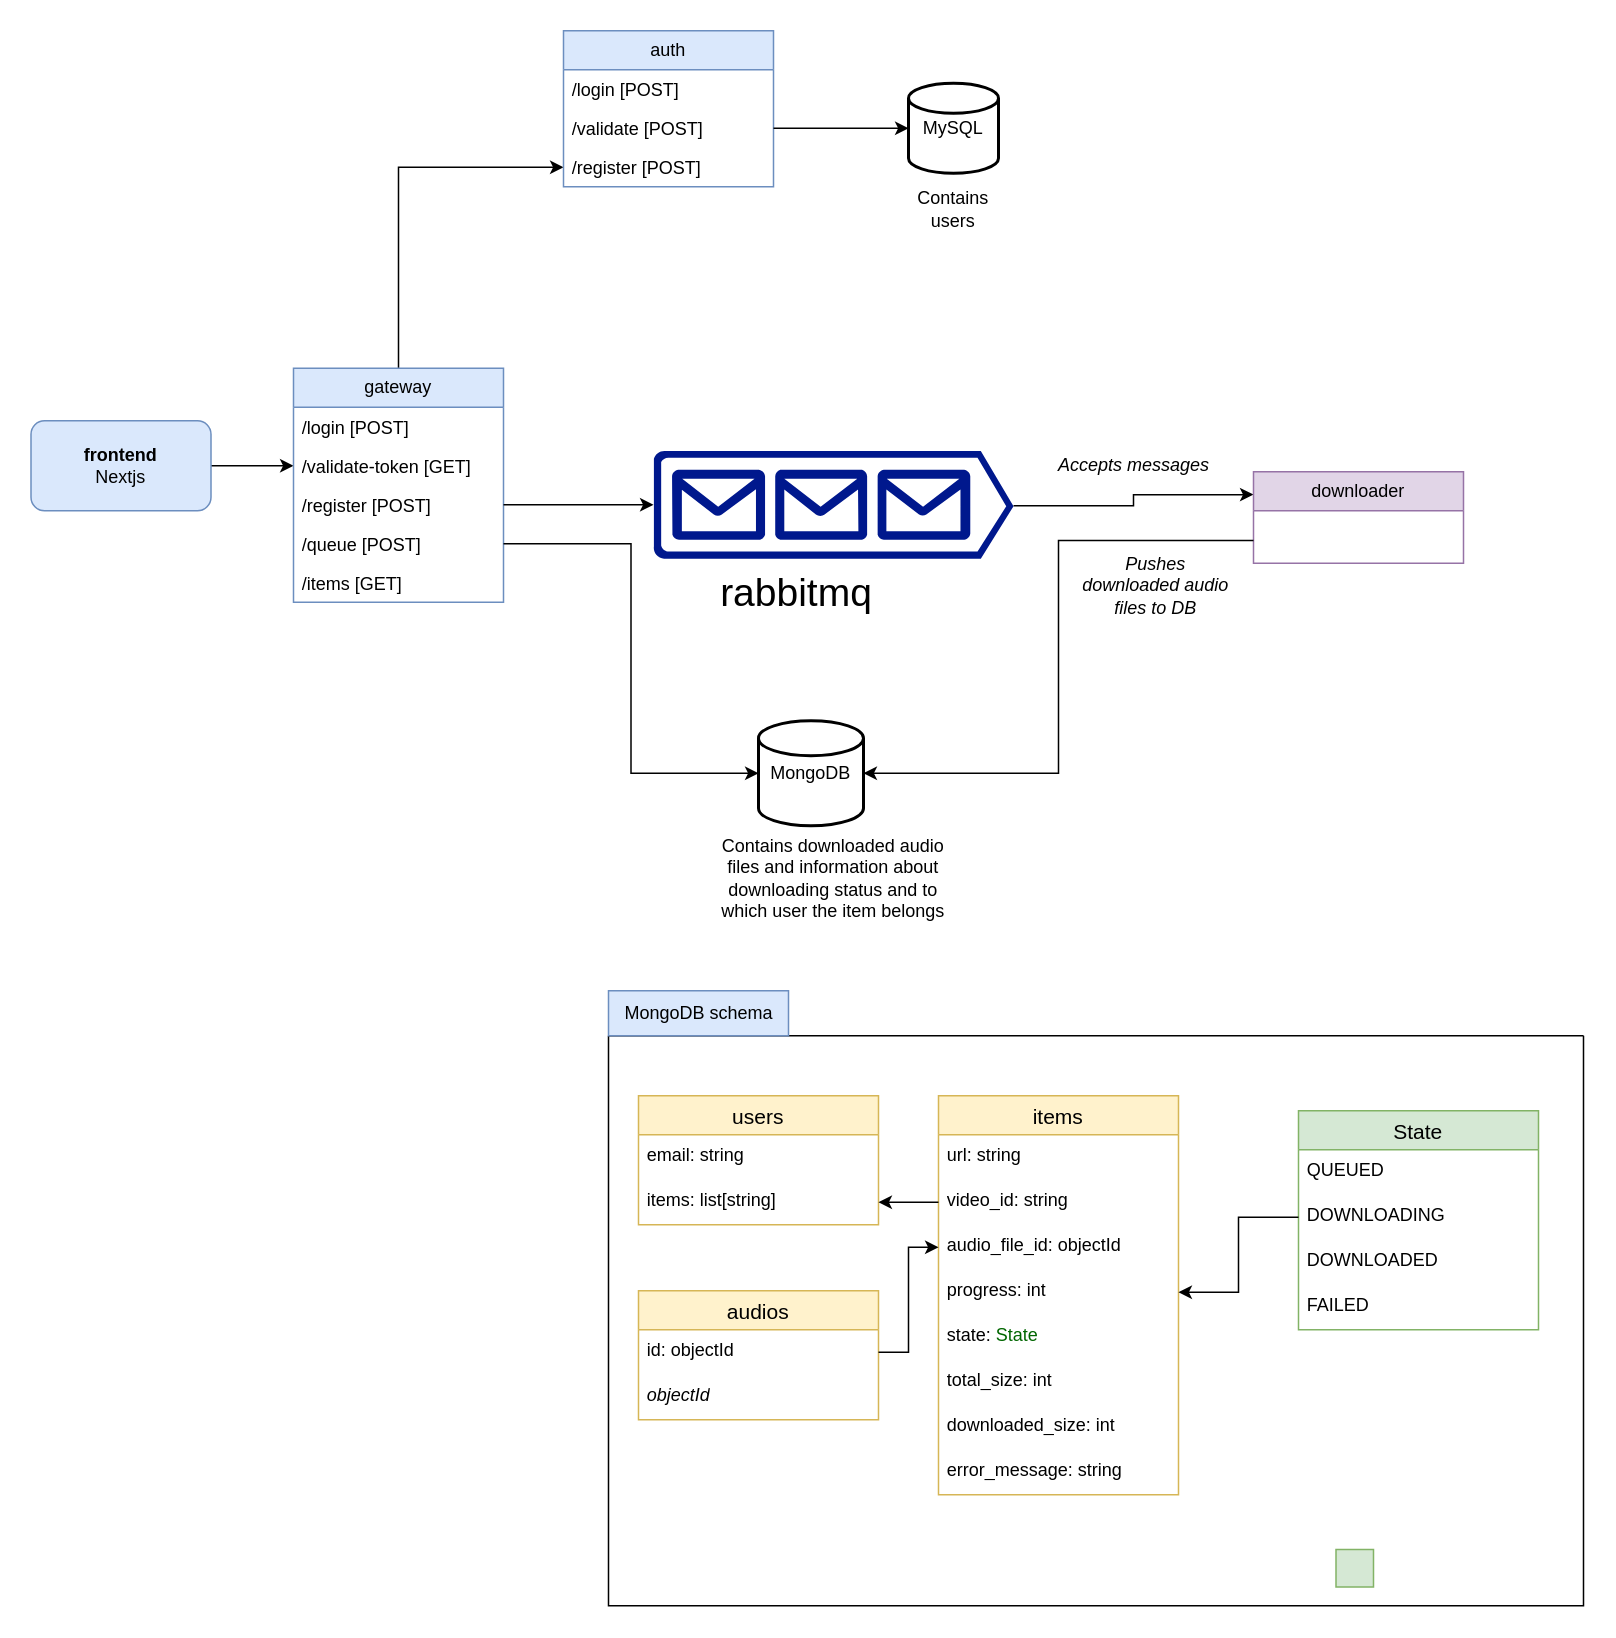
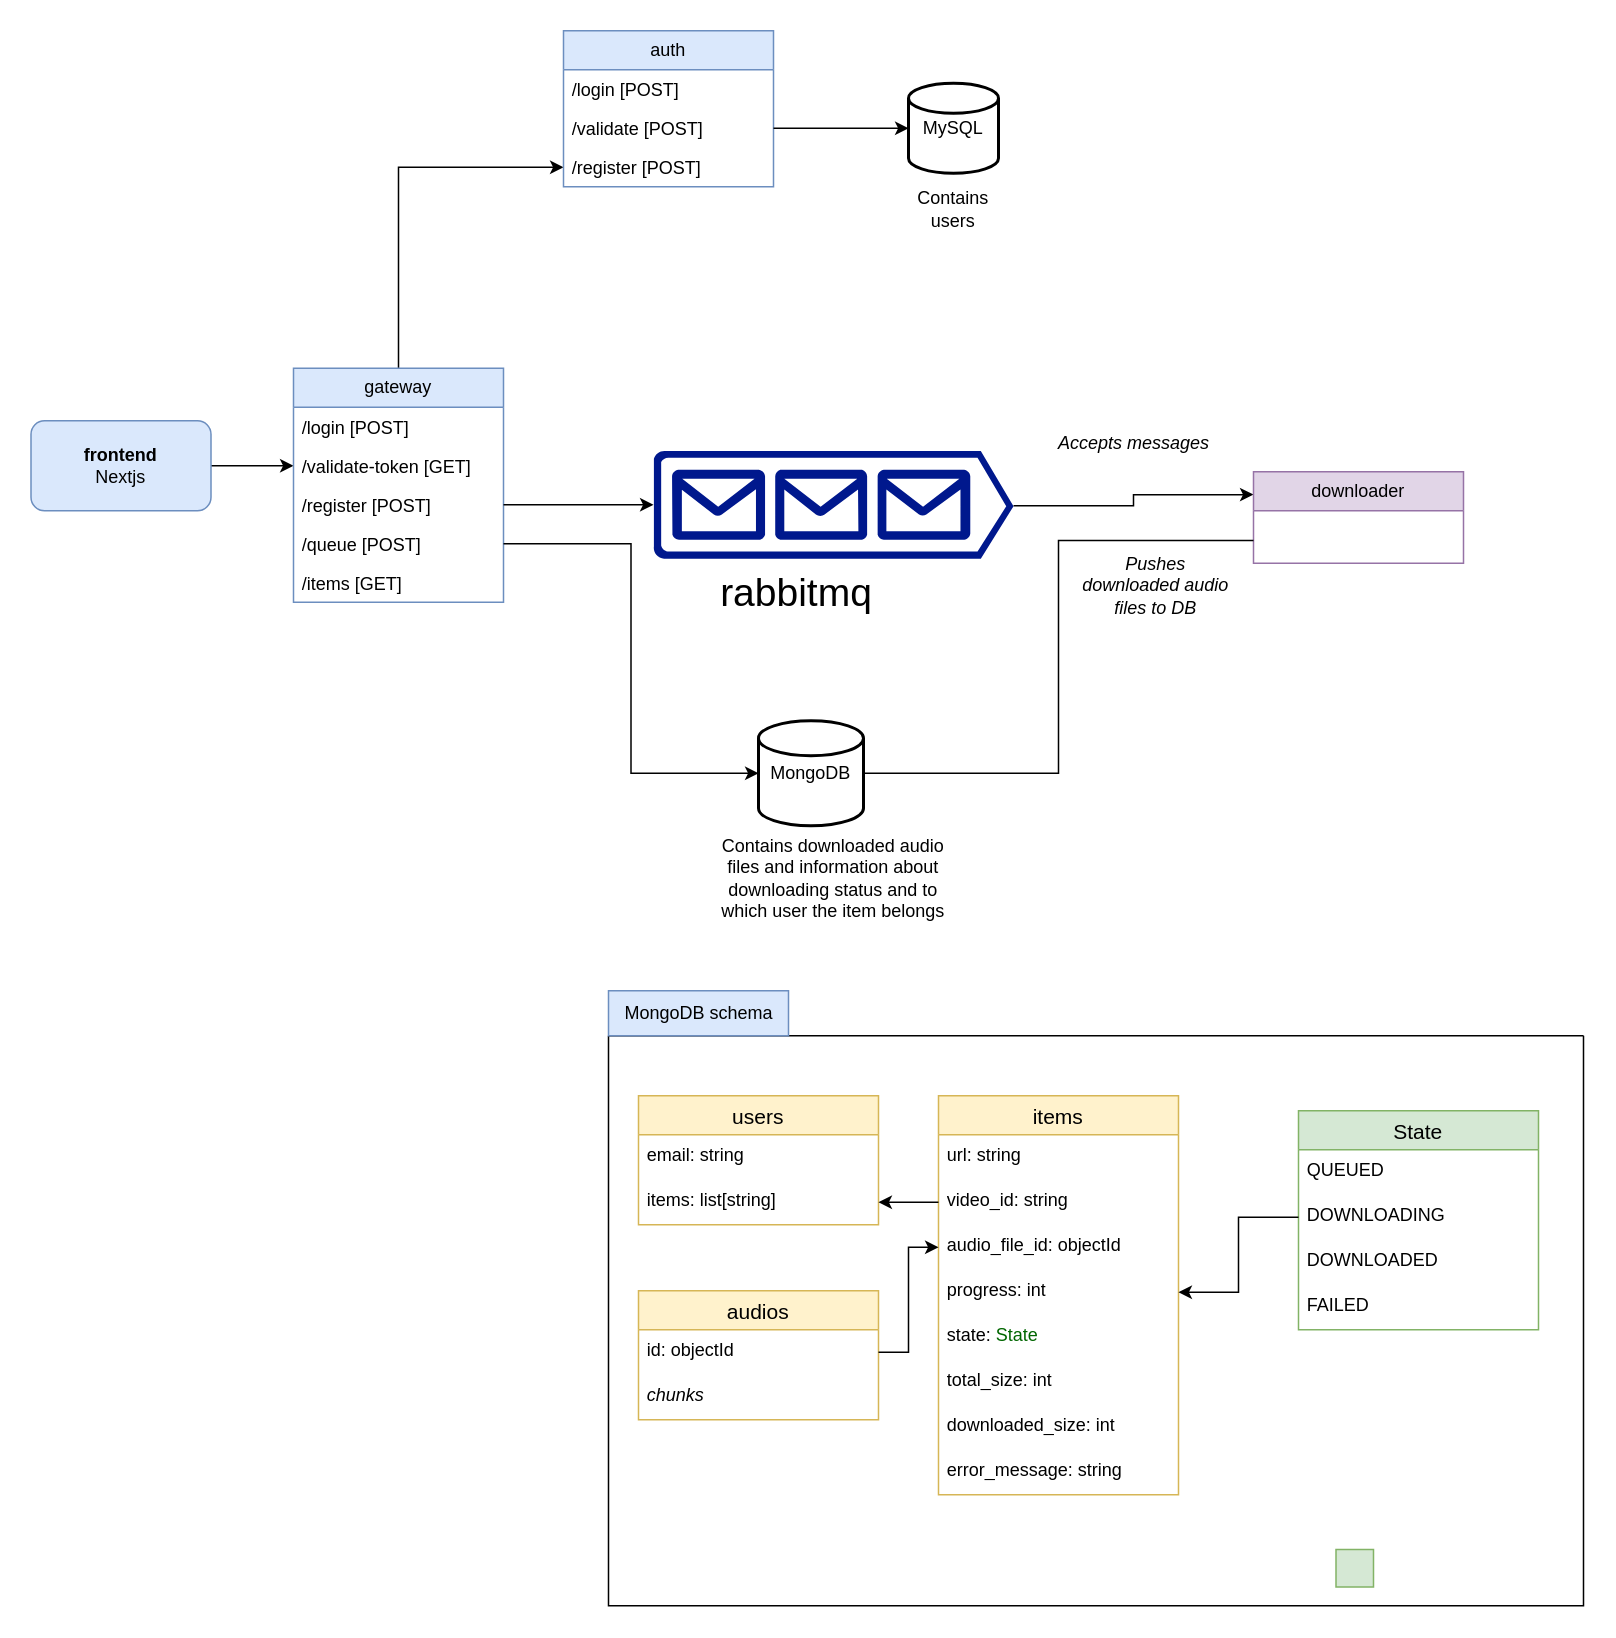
(1133, 466) -> (1133, 443)
(875, 773) -> (870, 773)
(688, 1396) -> (677, 1396)
